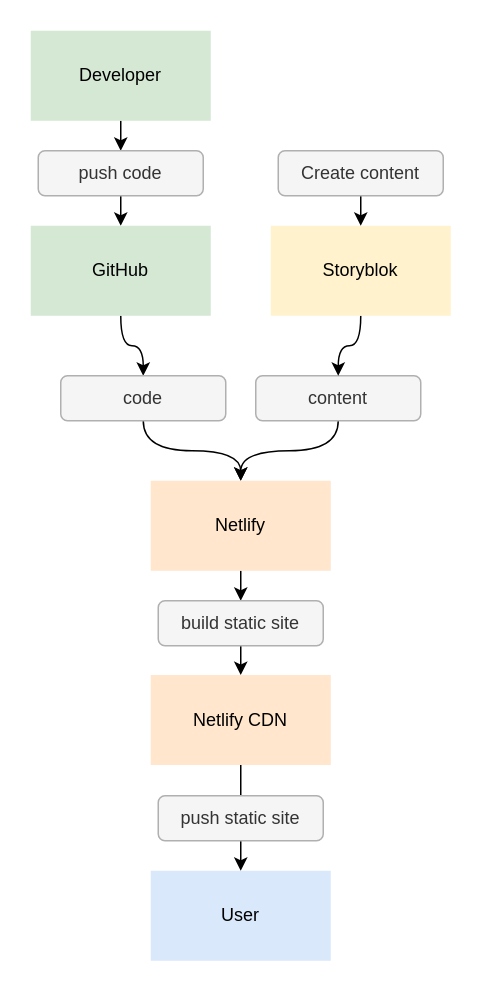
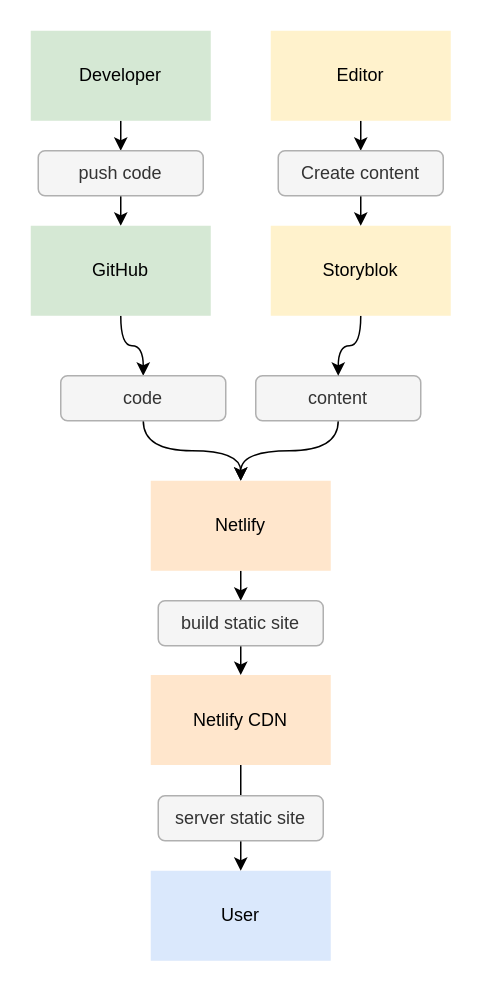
none -> (361, 76)
none -> (361, 140)
(241, 818) -> (241, 818)
